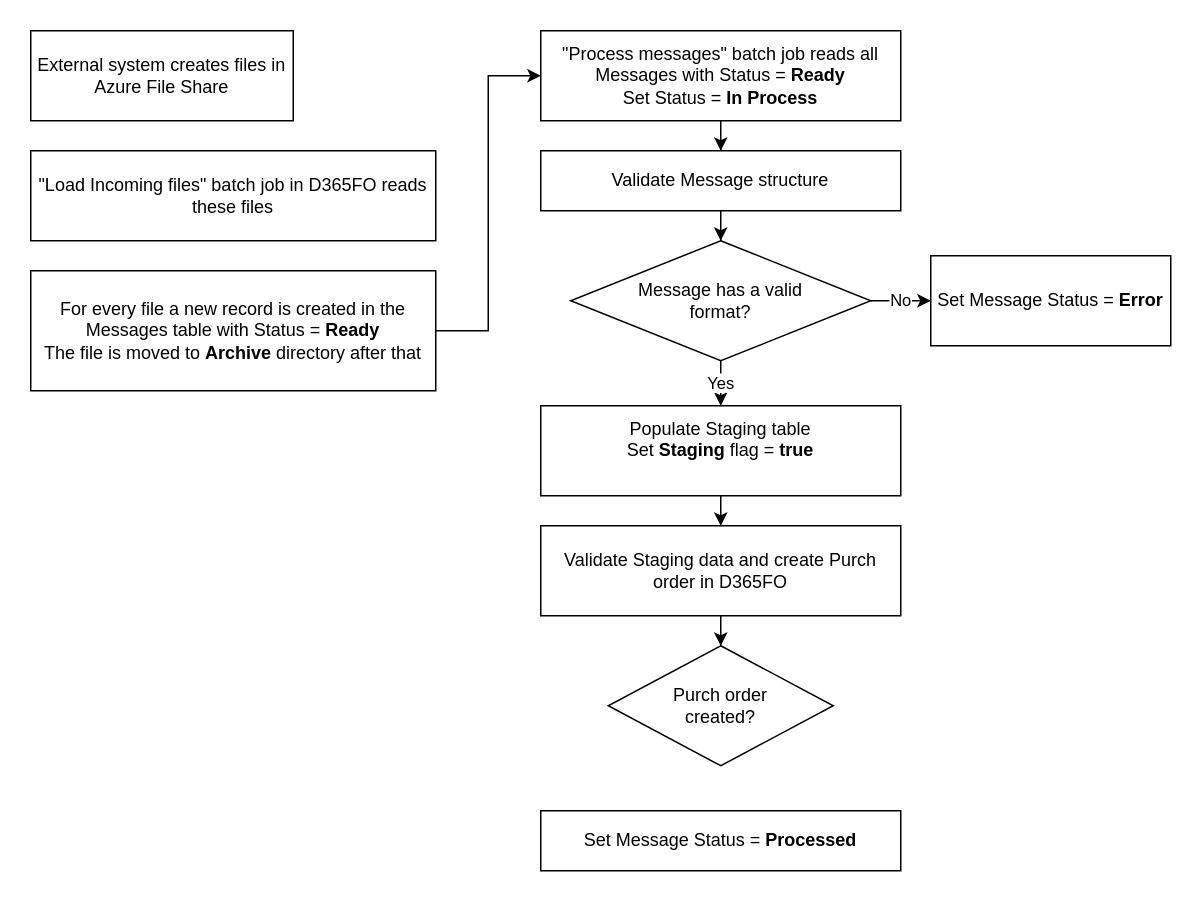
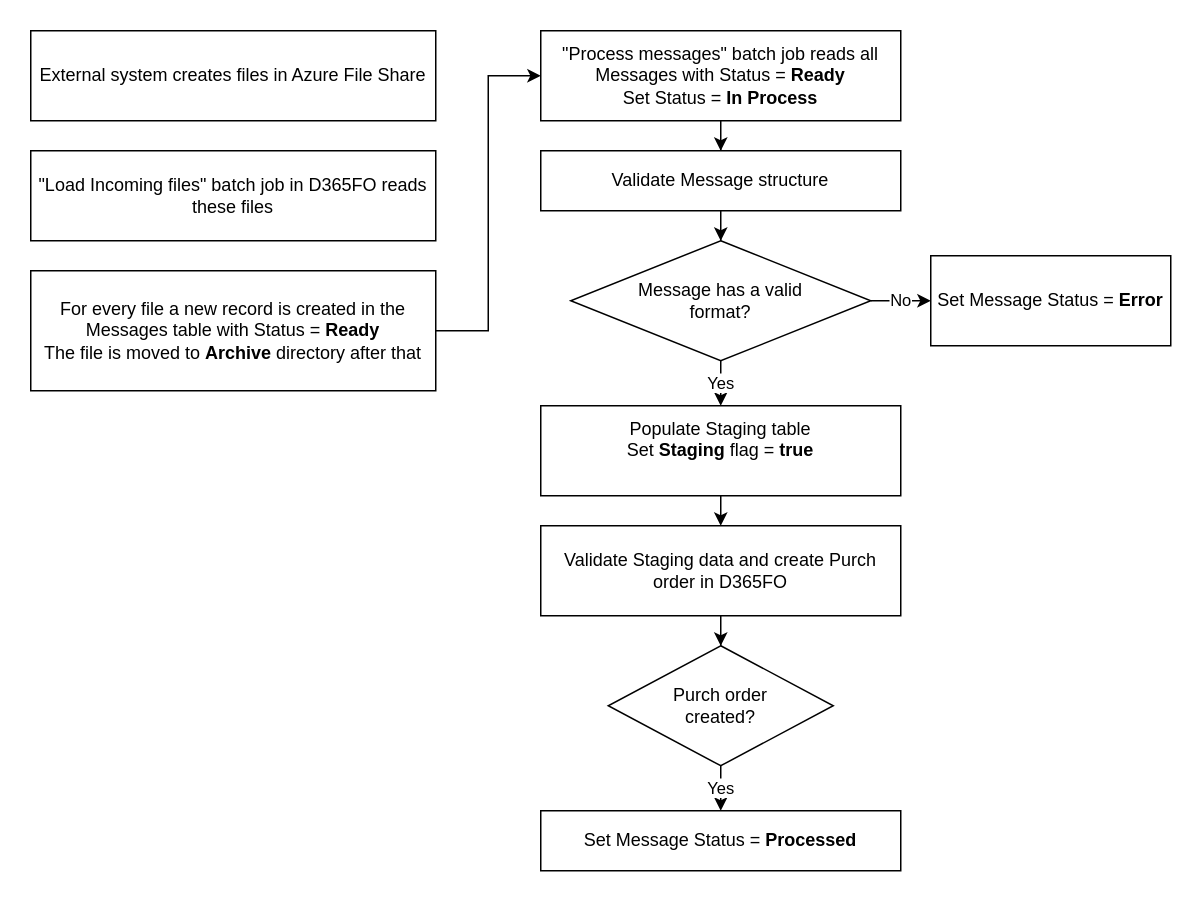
(162, 76) -> (233, 76)
none -> (721, 794)
